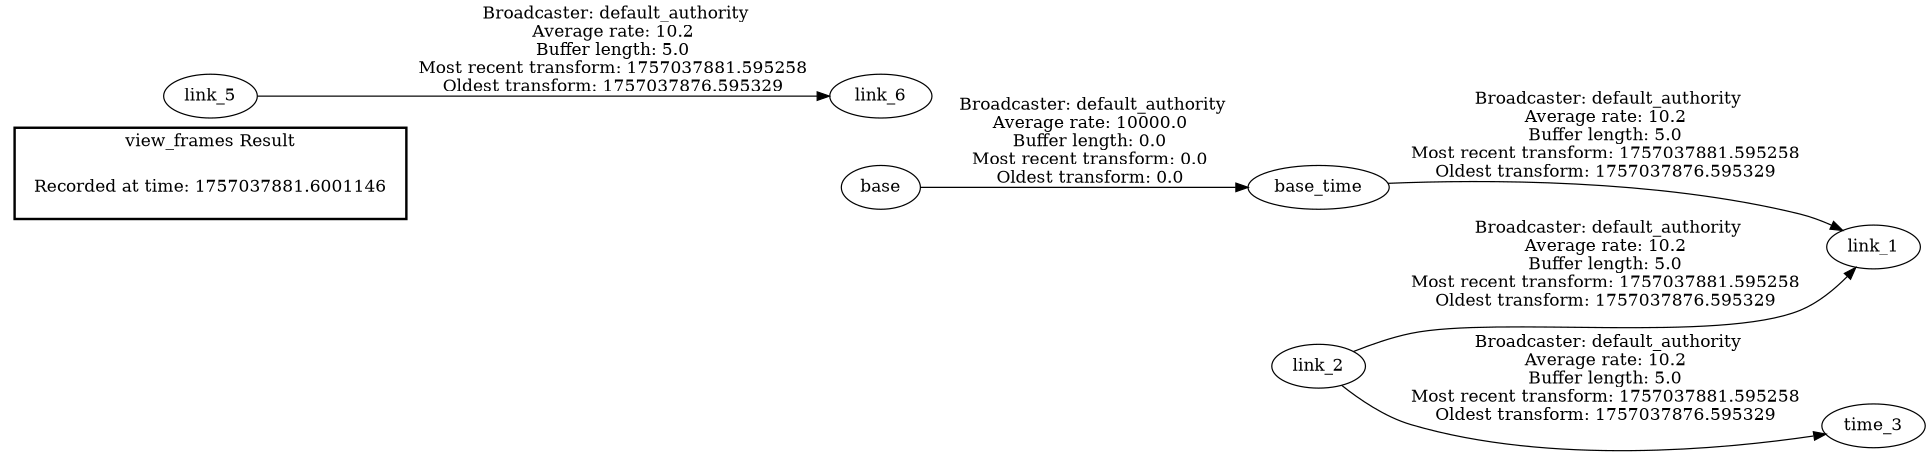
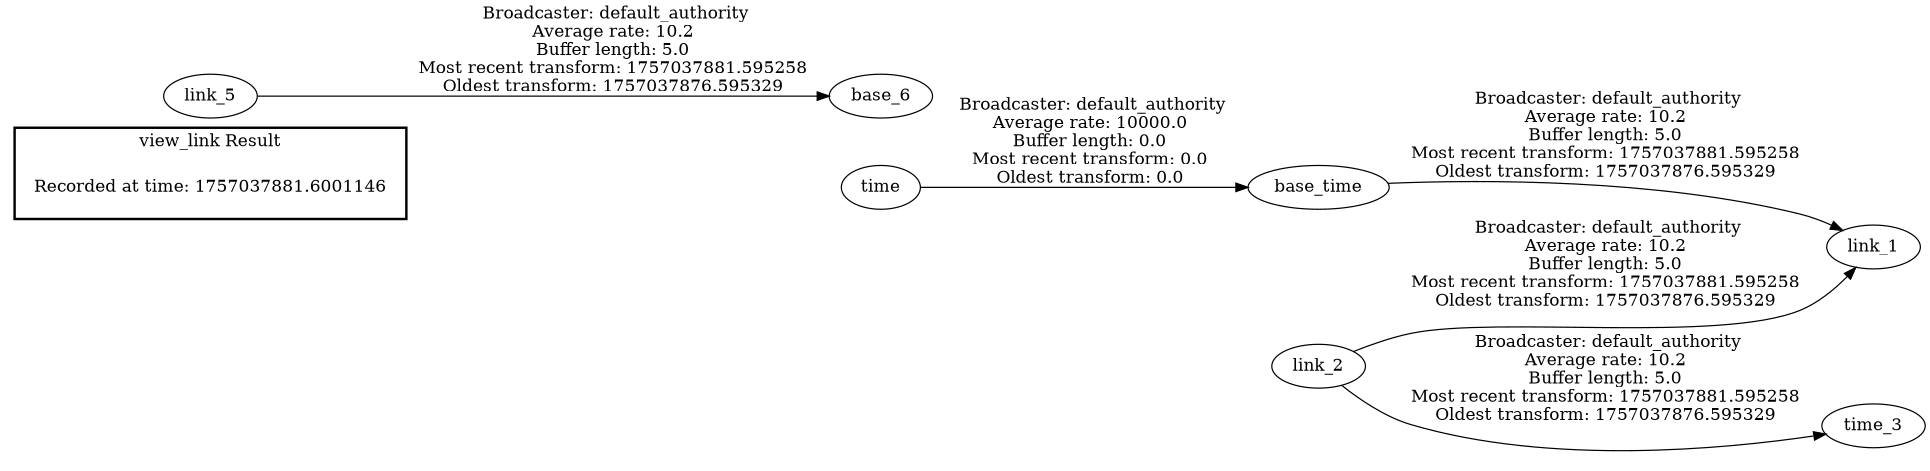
(881, 96) -> (881, 96)
(210, 142) -> (210, 142)
(881, 187) -> (881, 187)
